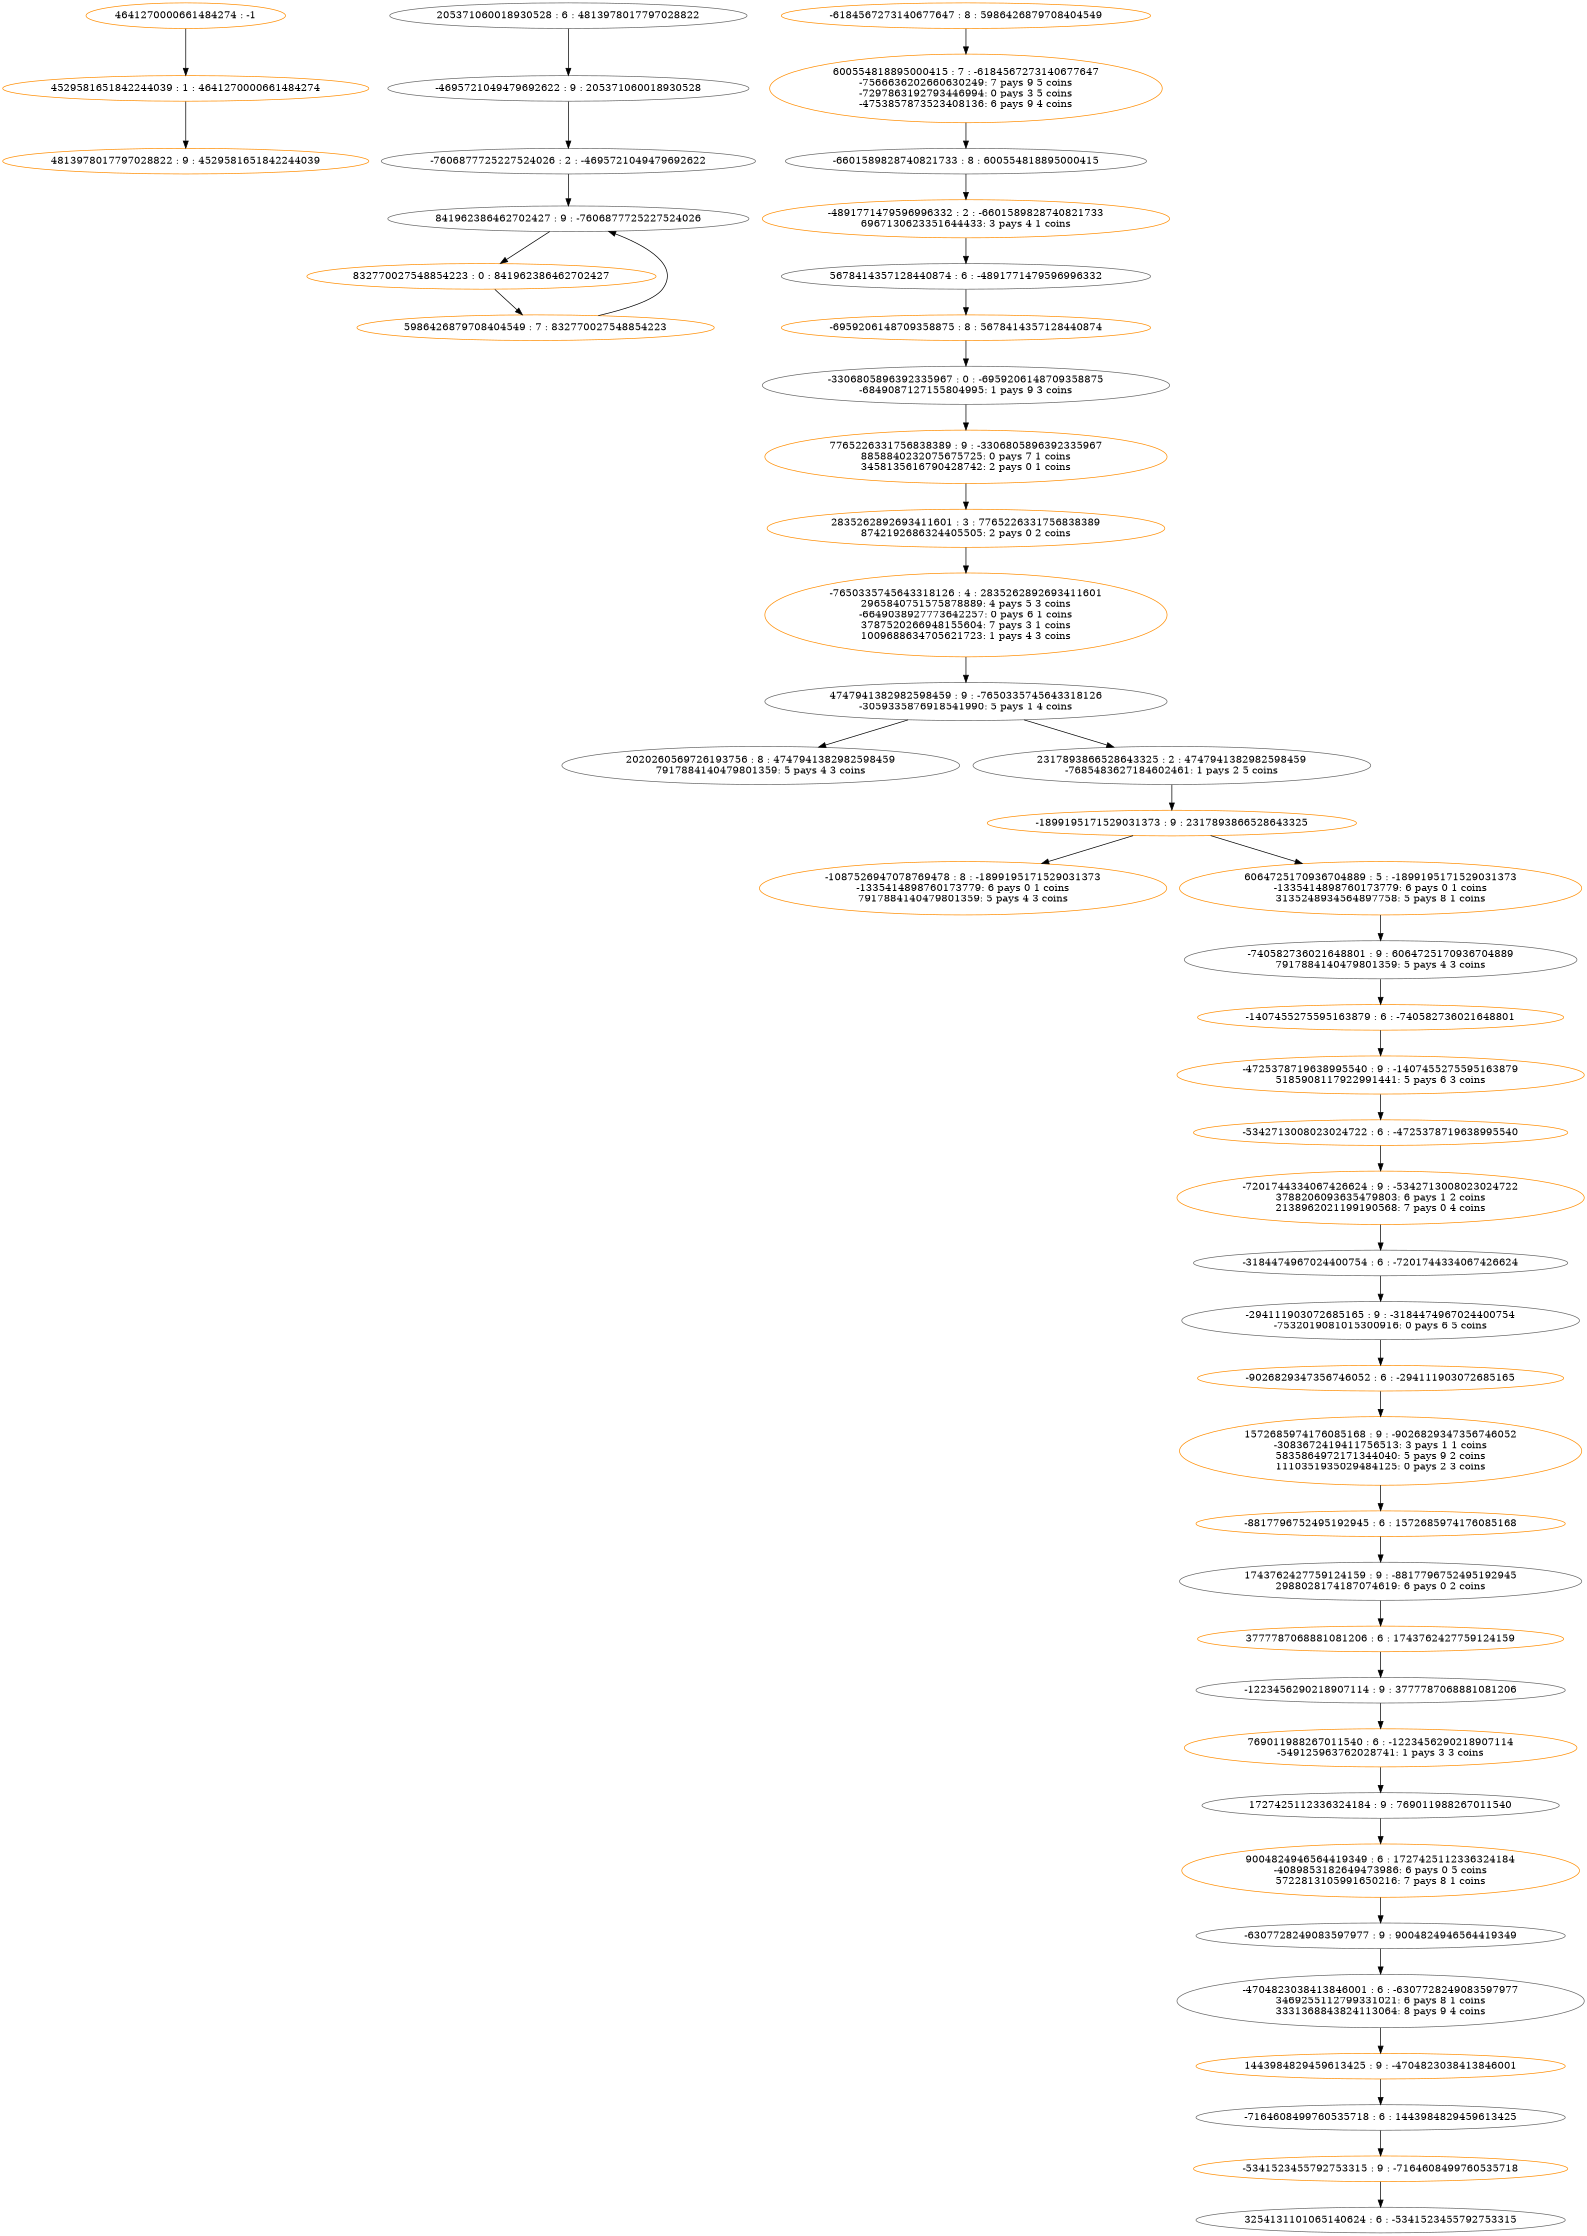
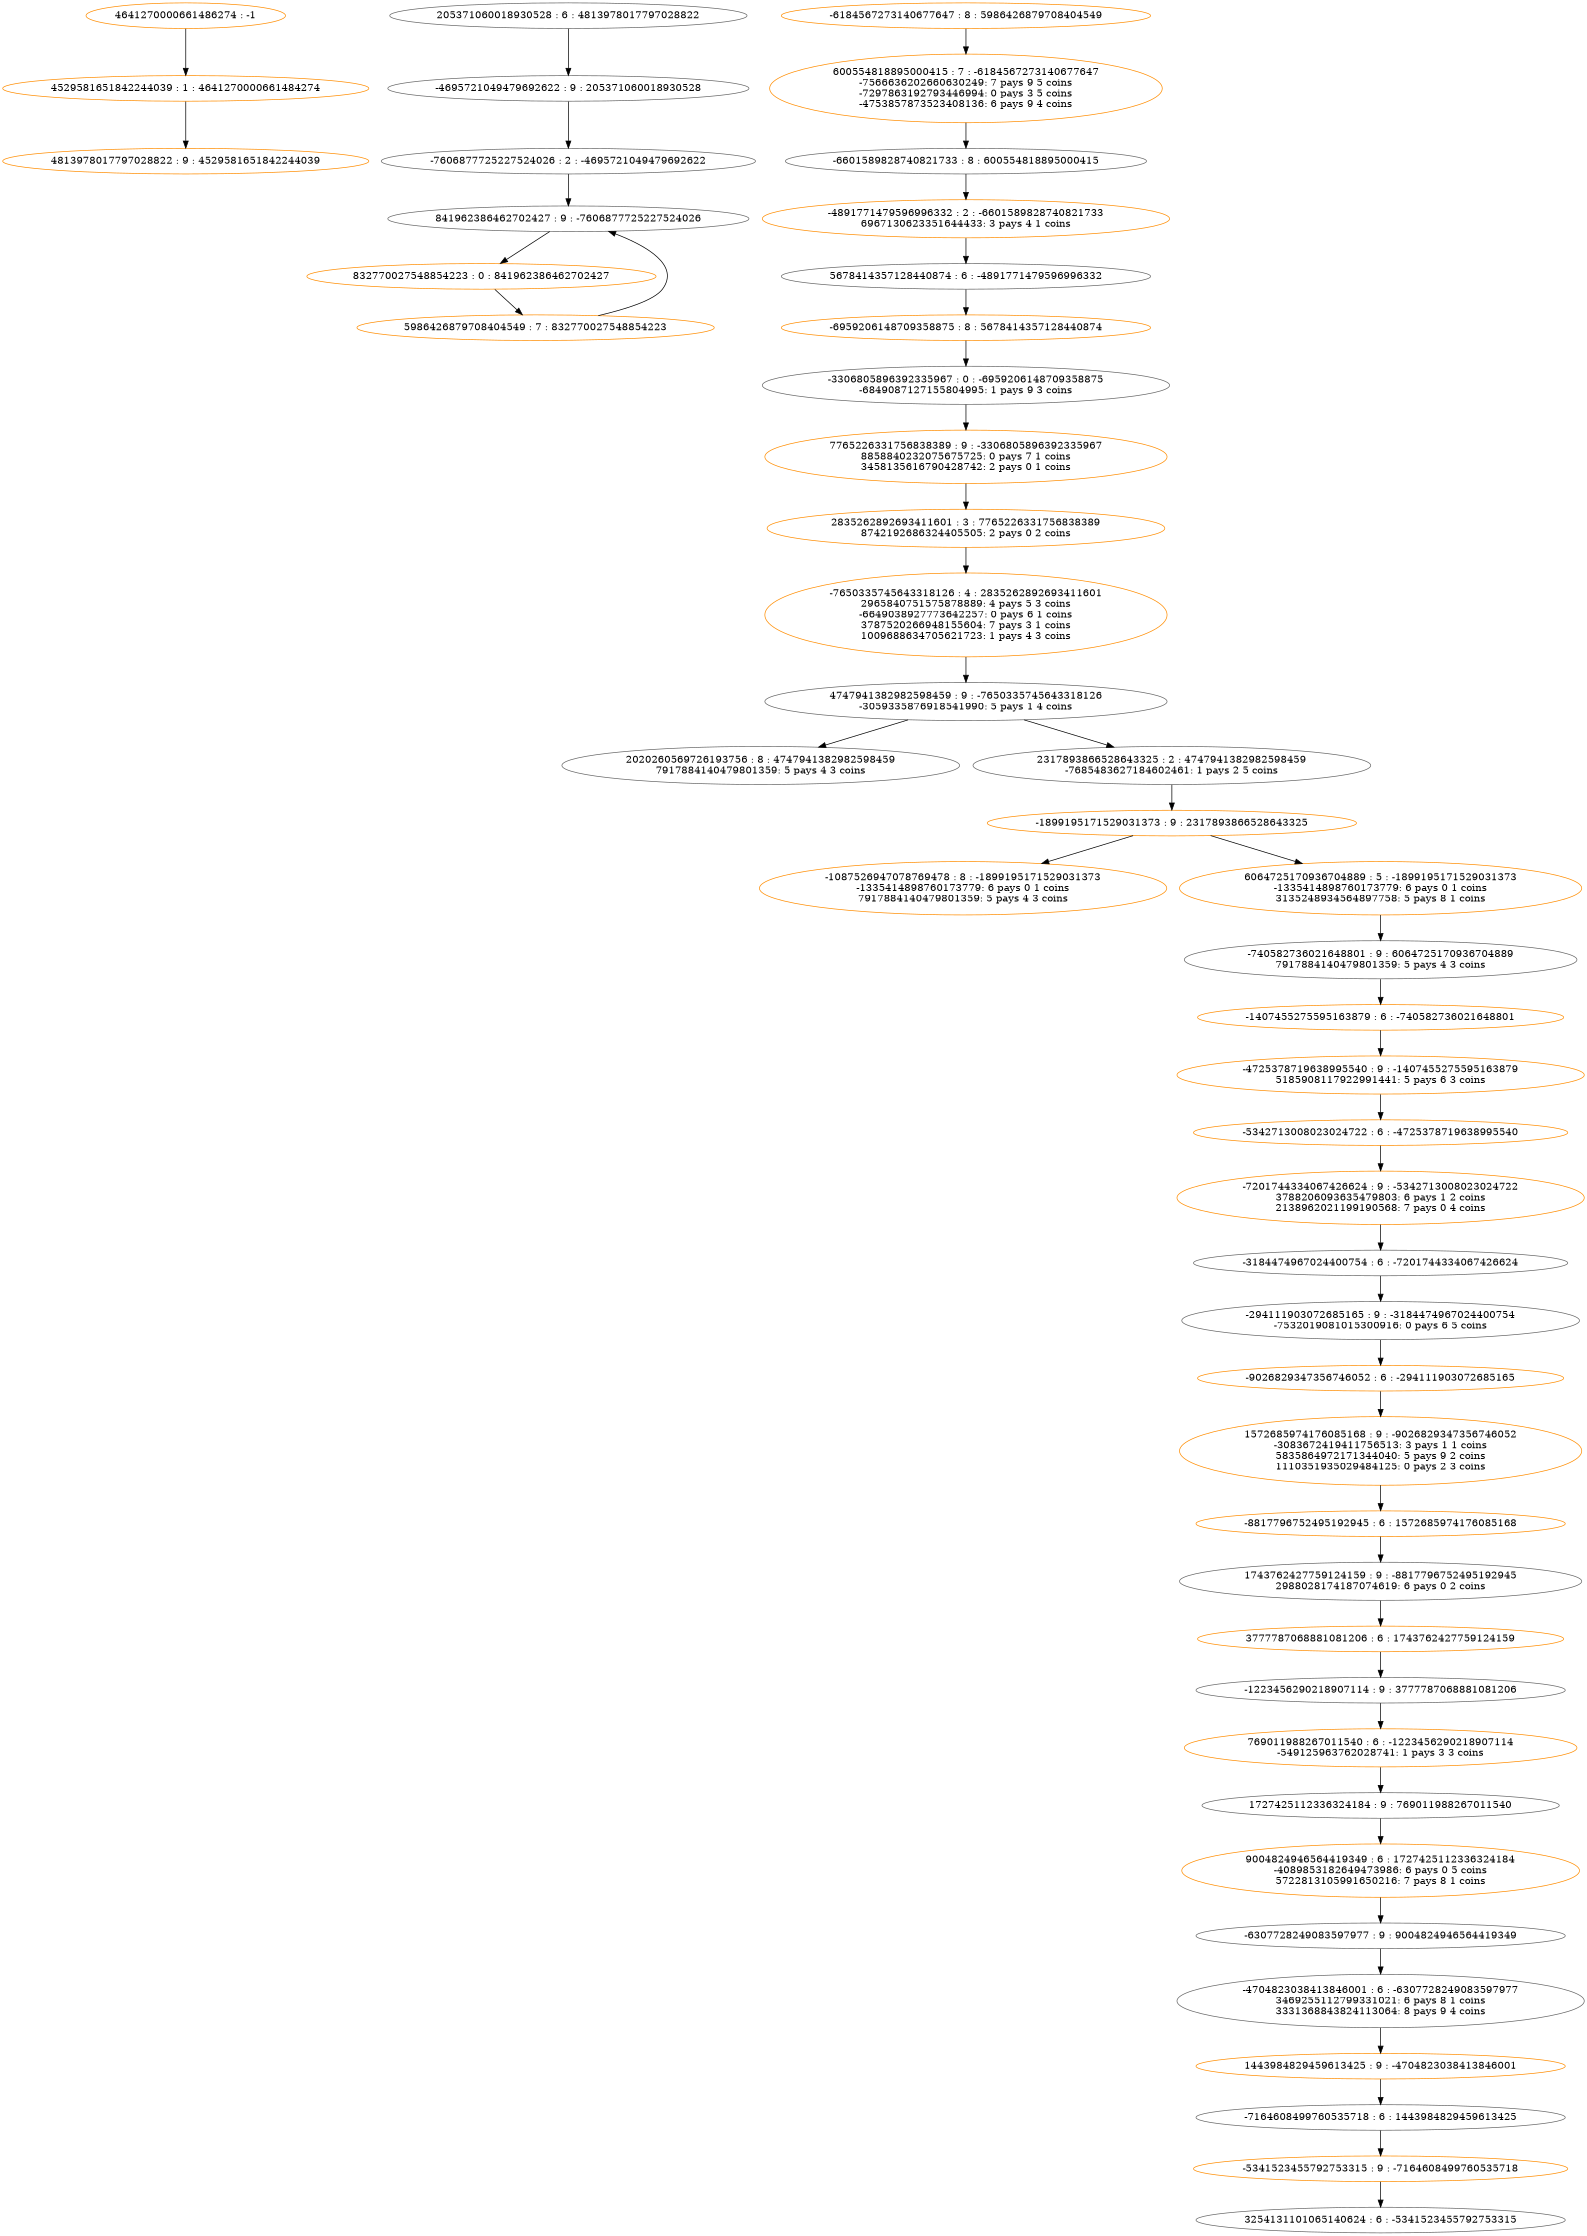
(186, 16) -> (186, 16)
